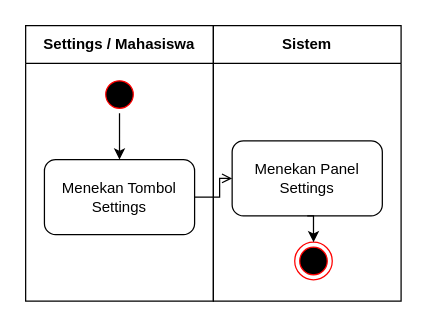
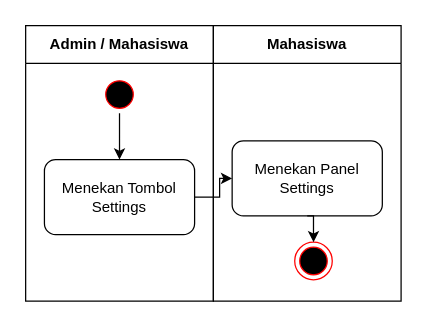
(119, 44) -> (119, 44)
(307, 44) -> (307, 44)
(220, 178) -> (219, 181)
